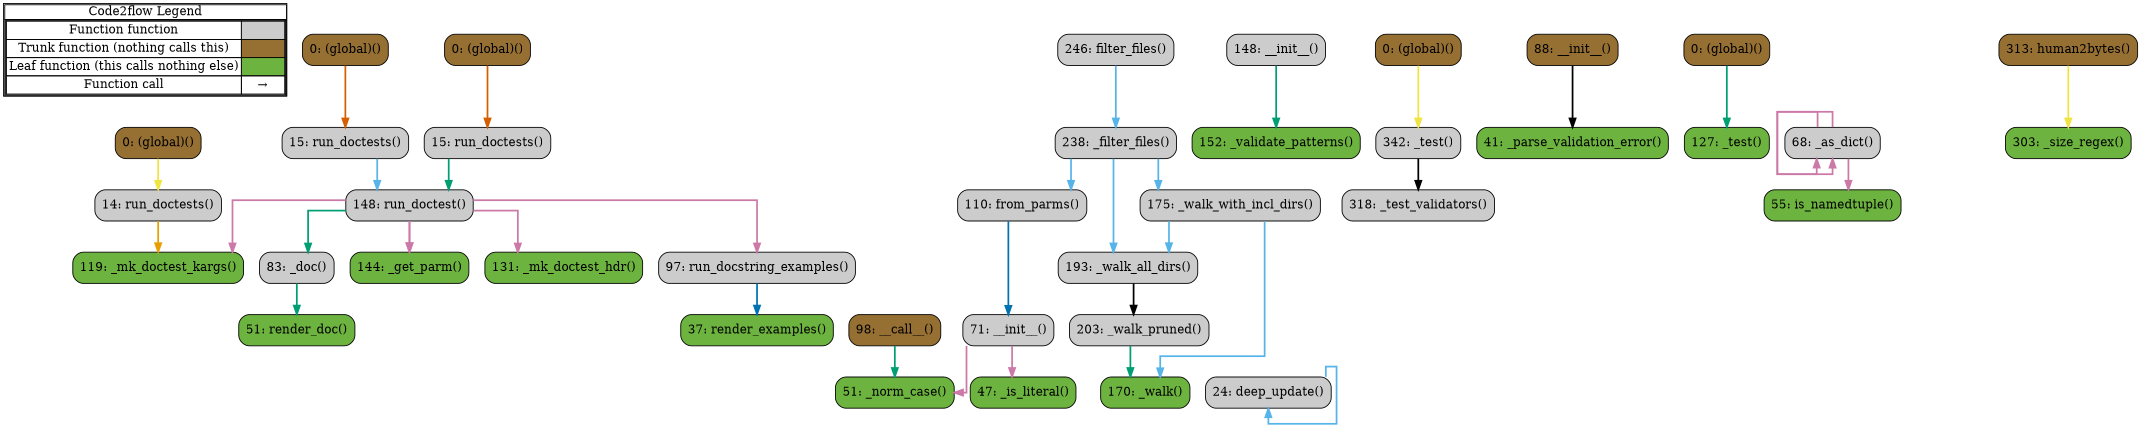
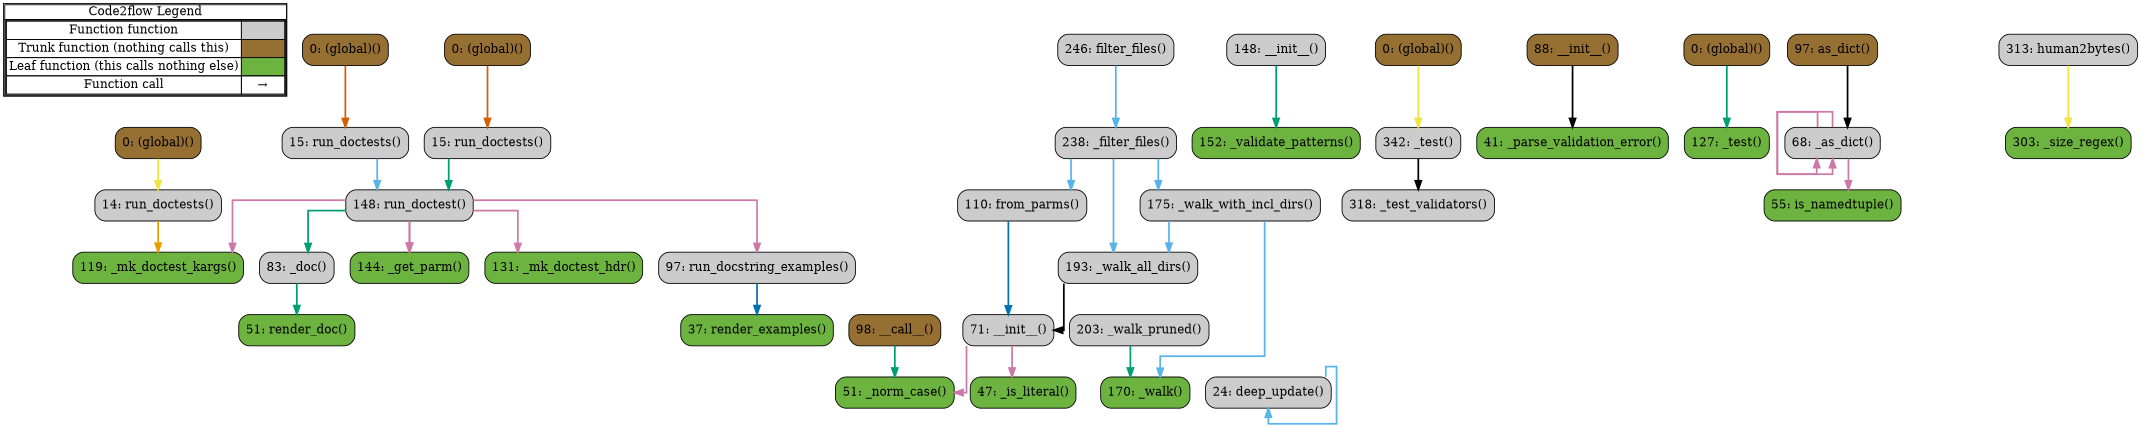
none -> (1833, 50)
(2068, 50) -> (2068, 50)
(1134, 295) -> (1064, 307)
